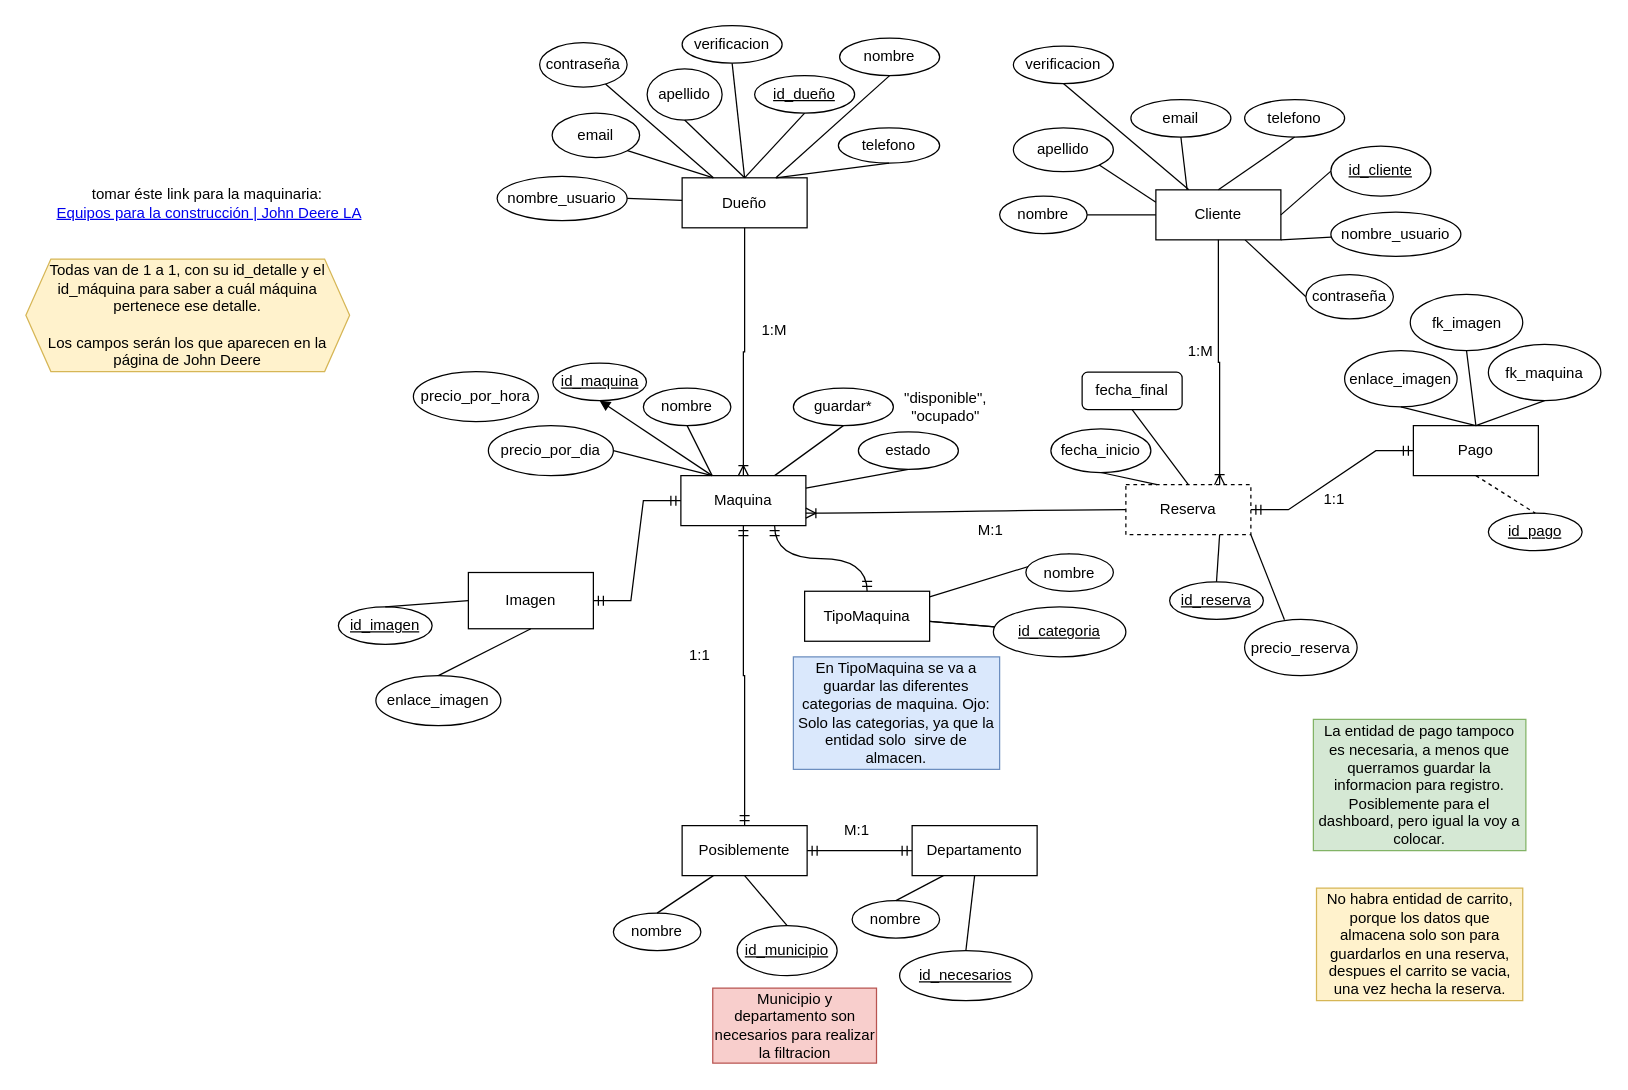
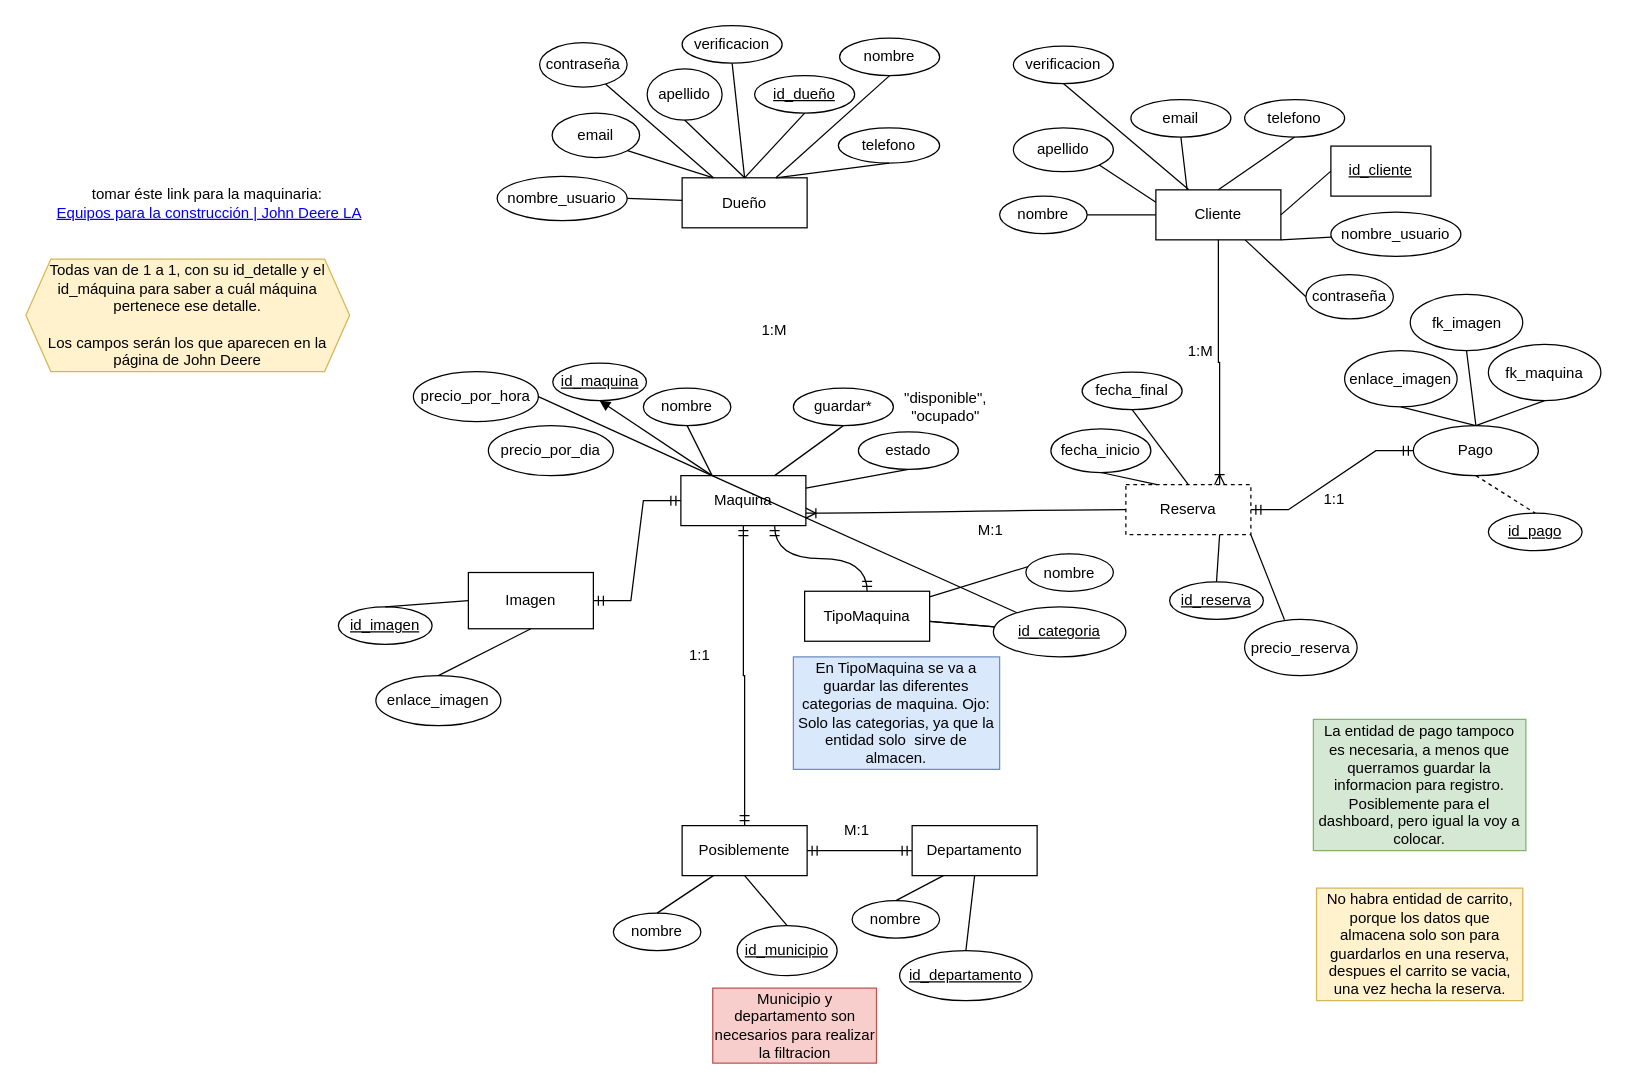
(1381, 171) -> (1381, 171)
(744, 352) -> none
(1132, 391) -> (1132, 391)
none -> (620, 434)
(1476, 451) -> (1476, 451)
(663, 463) -> (833, 530)
(966, 976) -> (966, 976)
